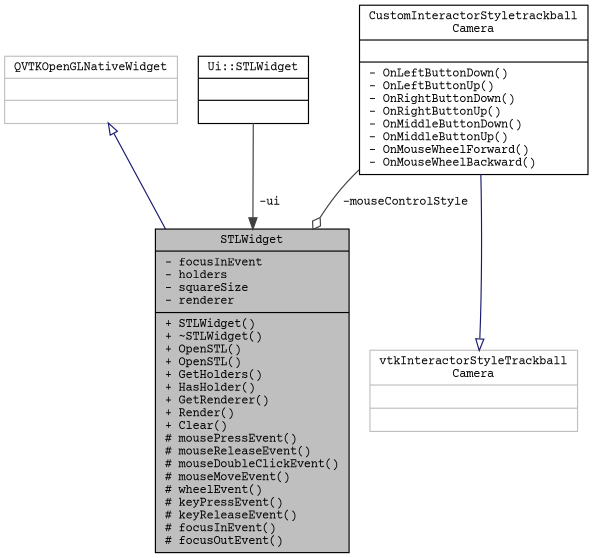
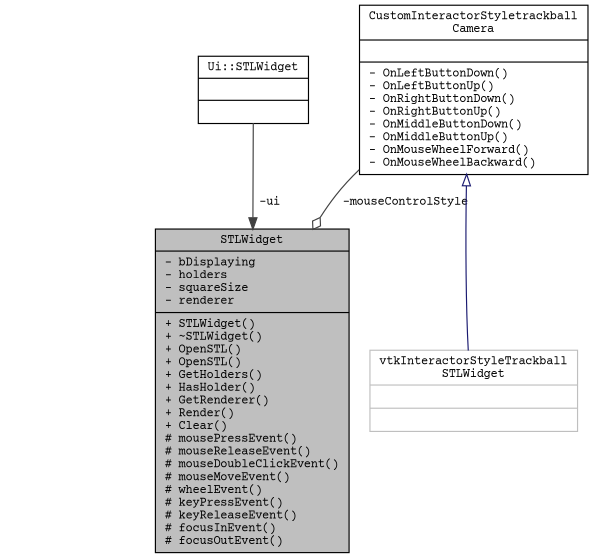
(91, 90) -> none
(482, 256) -> (466, 268)
(214, 262) -> (210, 262)
(474, 373) -> (474, 373)
